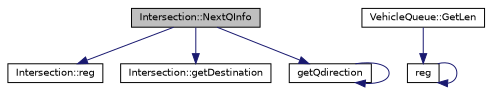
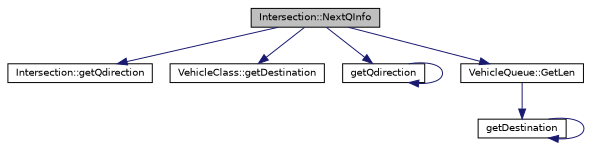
none -> (414, 44)
(55, 73) -> (80, 73)
(196, 73) -> (247, 73)
(423, 73) -> (522, 129)
